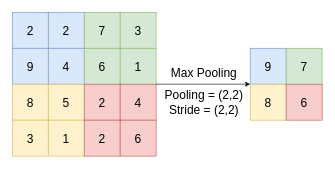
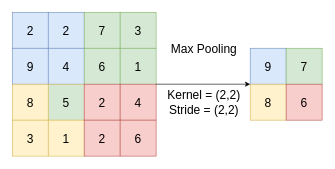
(204, 72) -> (204, 48)
(66, 102) -> (66, 102)
(204, 102) -> (204, 102)
